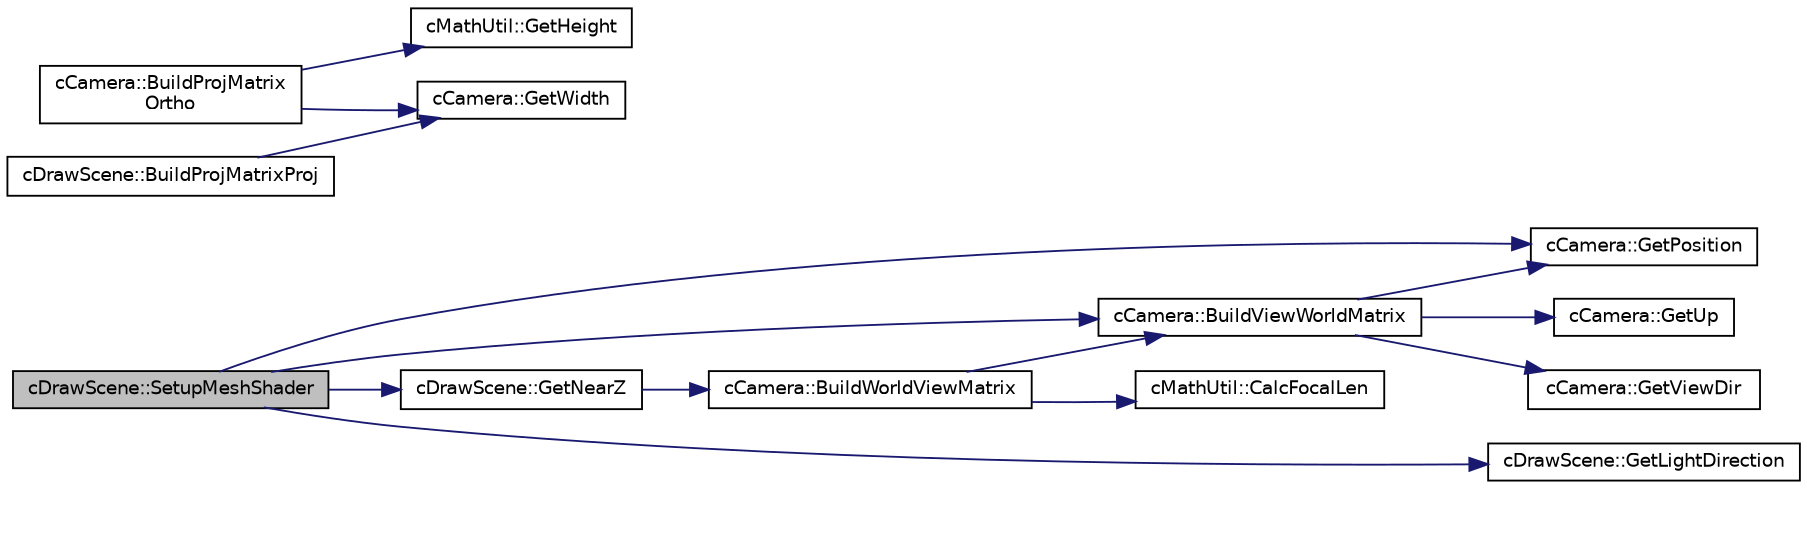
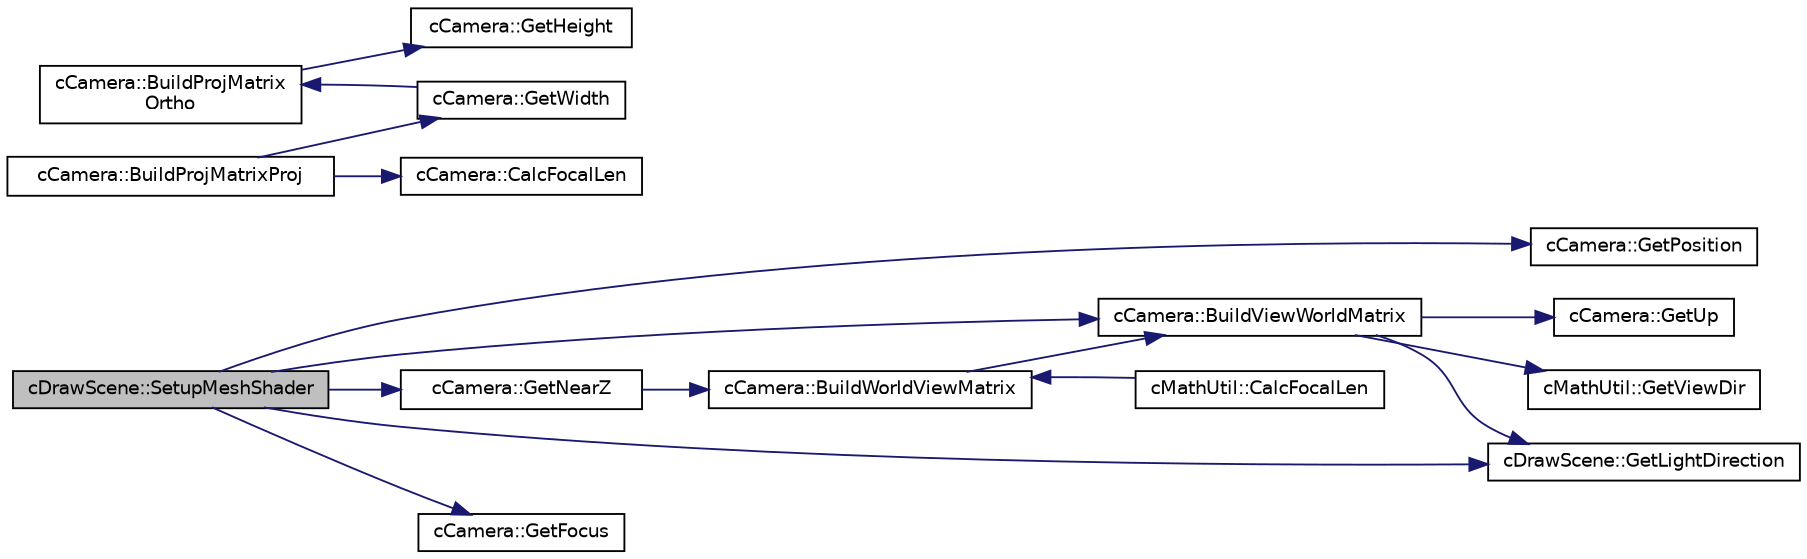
(521, 28) -> (521, 28)
(350, 110) -> (369, 85)
(171, 176) -> (171, 176)
none -> (521, 176)
(1443, 284) -> (1448, 380)
(521, 390) -> (521, 390)
(1644, 390) -> (1644, 390)
(1074, 402) -> (1093, 377)
none -> (521, 533)
